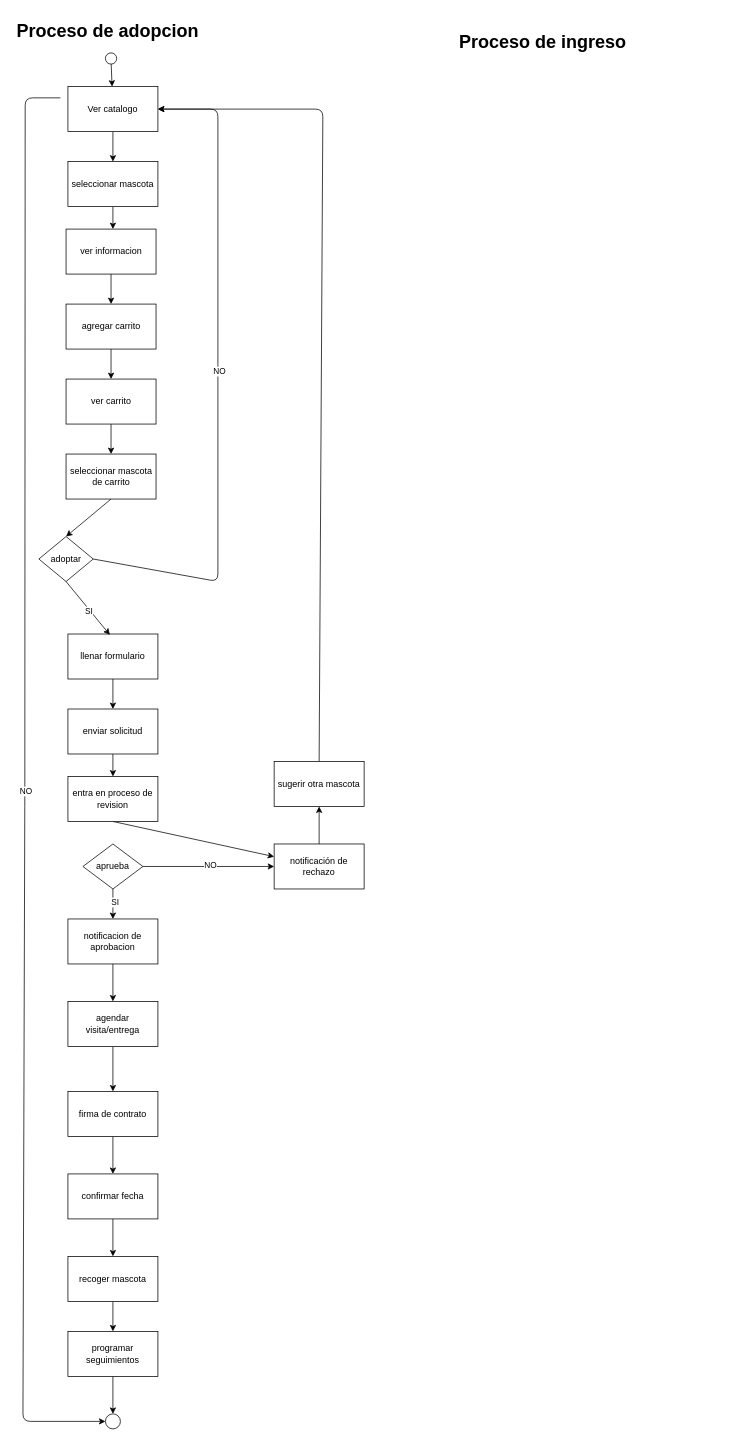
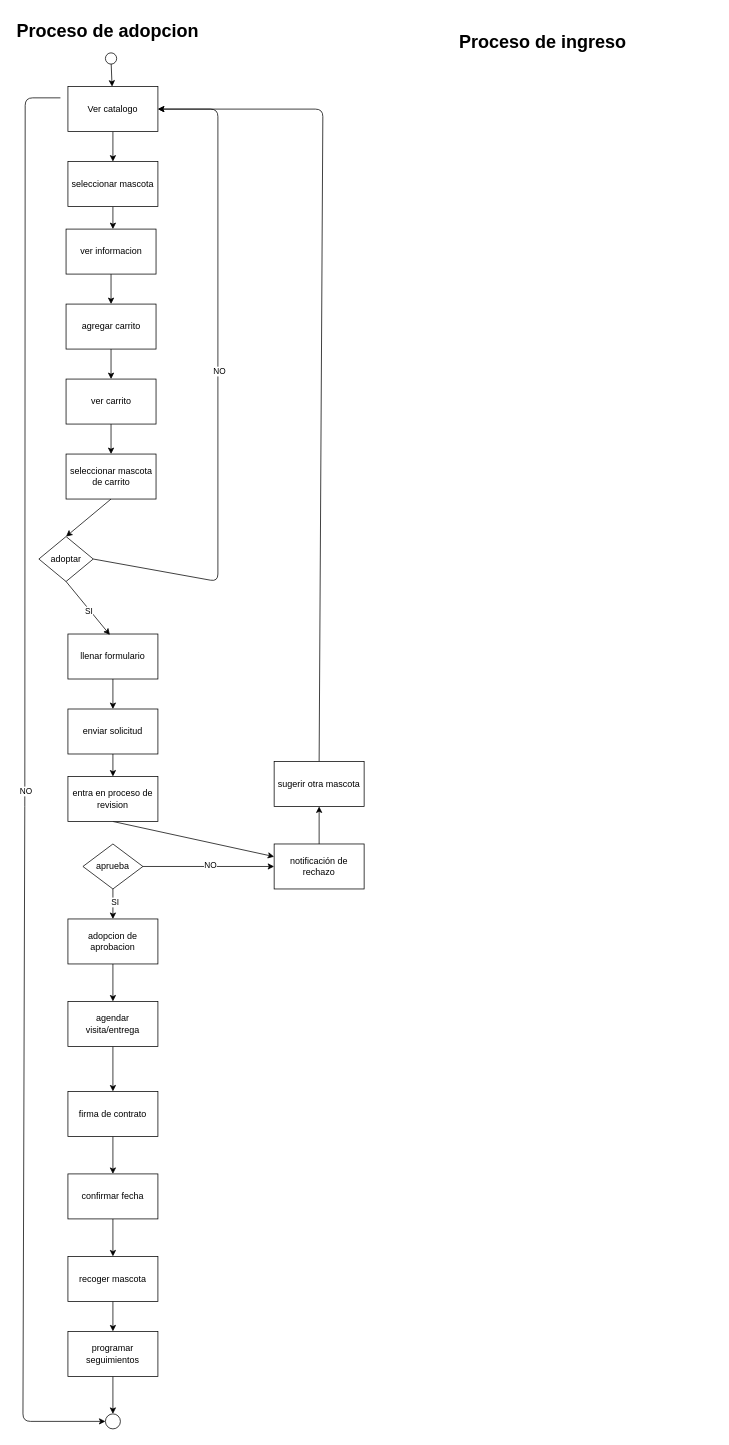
(113, 942) -> (113, 942)
